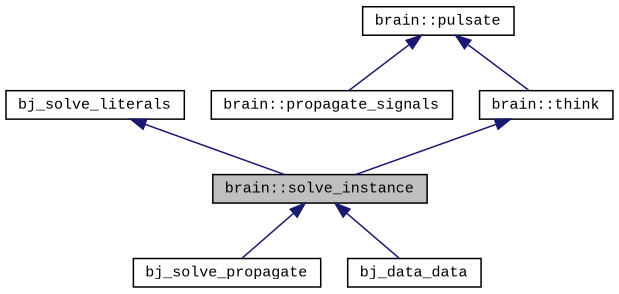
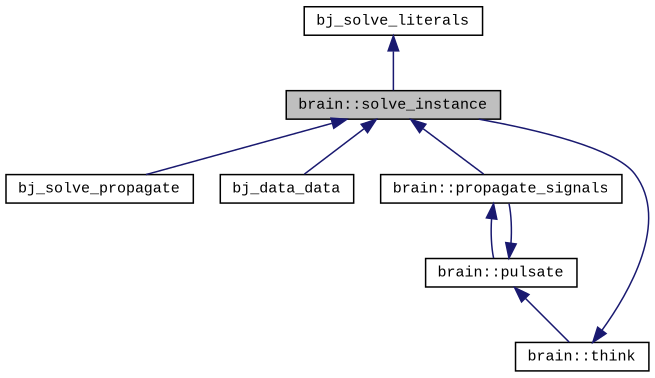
none -> (453, 151)
none -> (491, 238)
